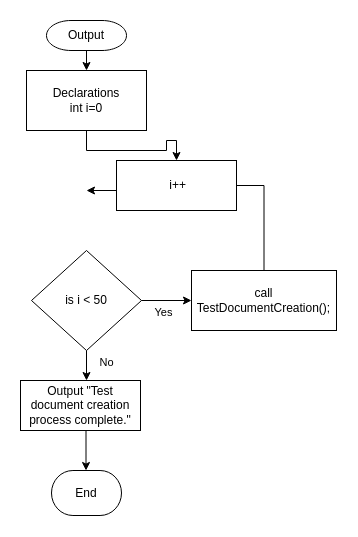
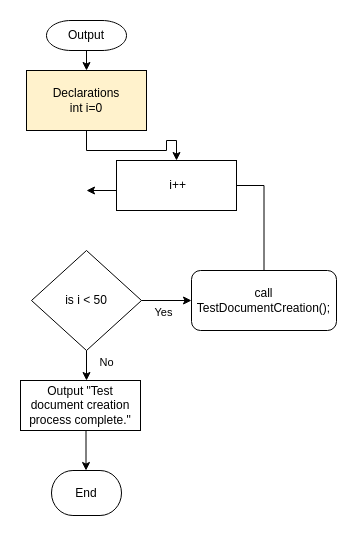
(87, 101) -> (87, 101)
(264, 301) -> (264, 301)
